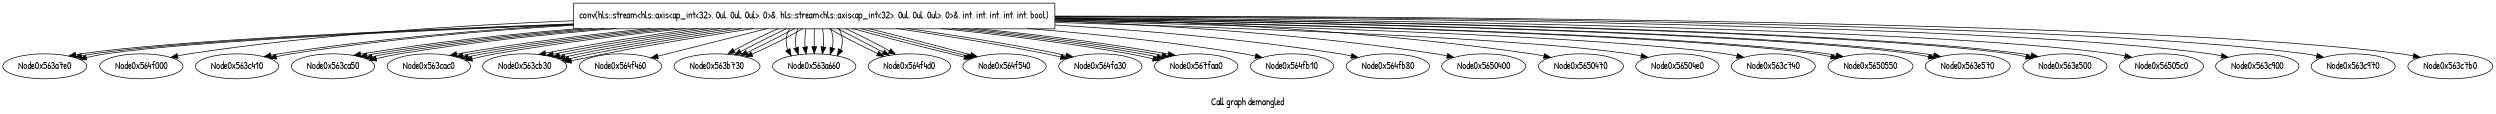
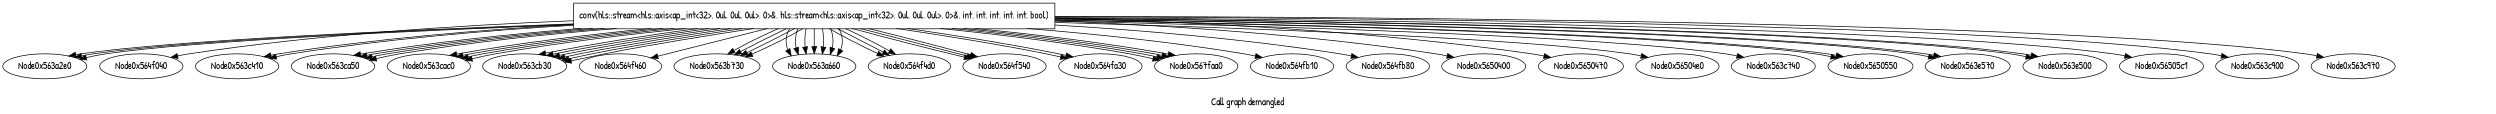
(45, 66) -> (45, 66)
(141, 66) -> (141, 66)
(2161, 66) -> (2161, 66)
(2450, 66) -> none
